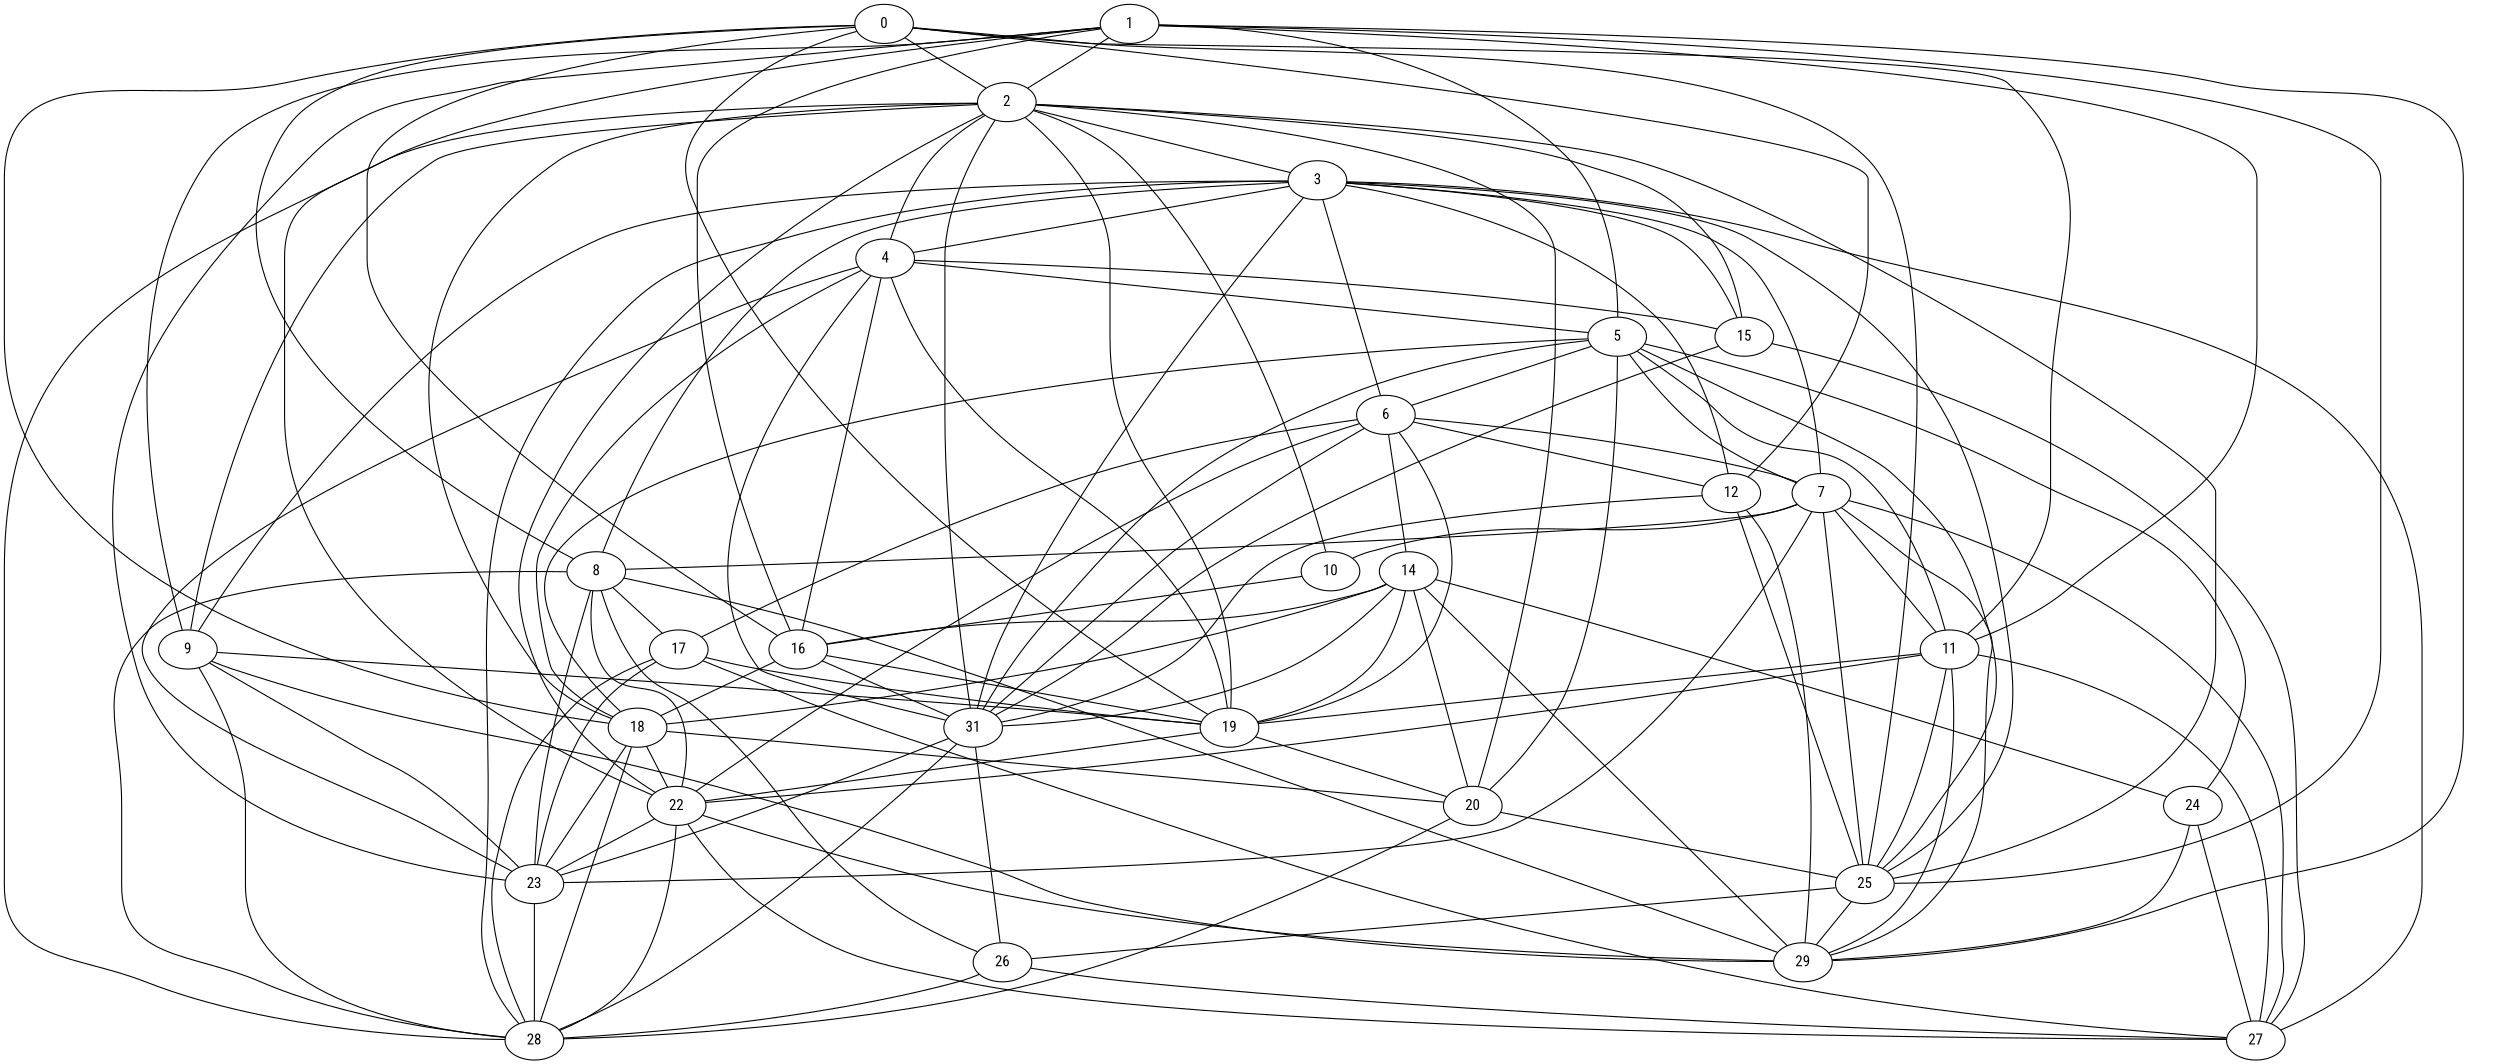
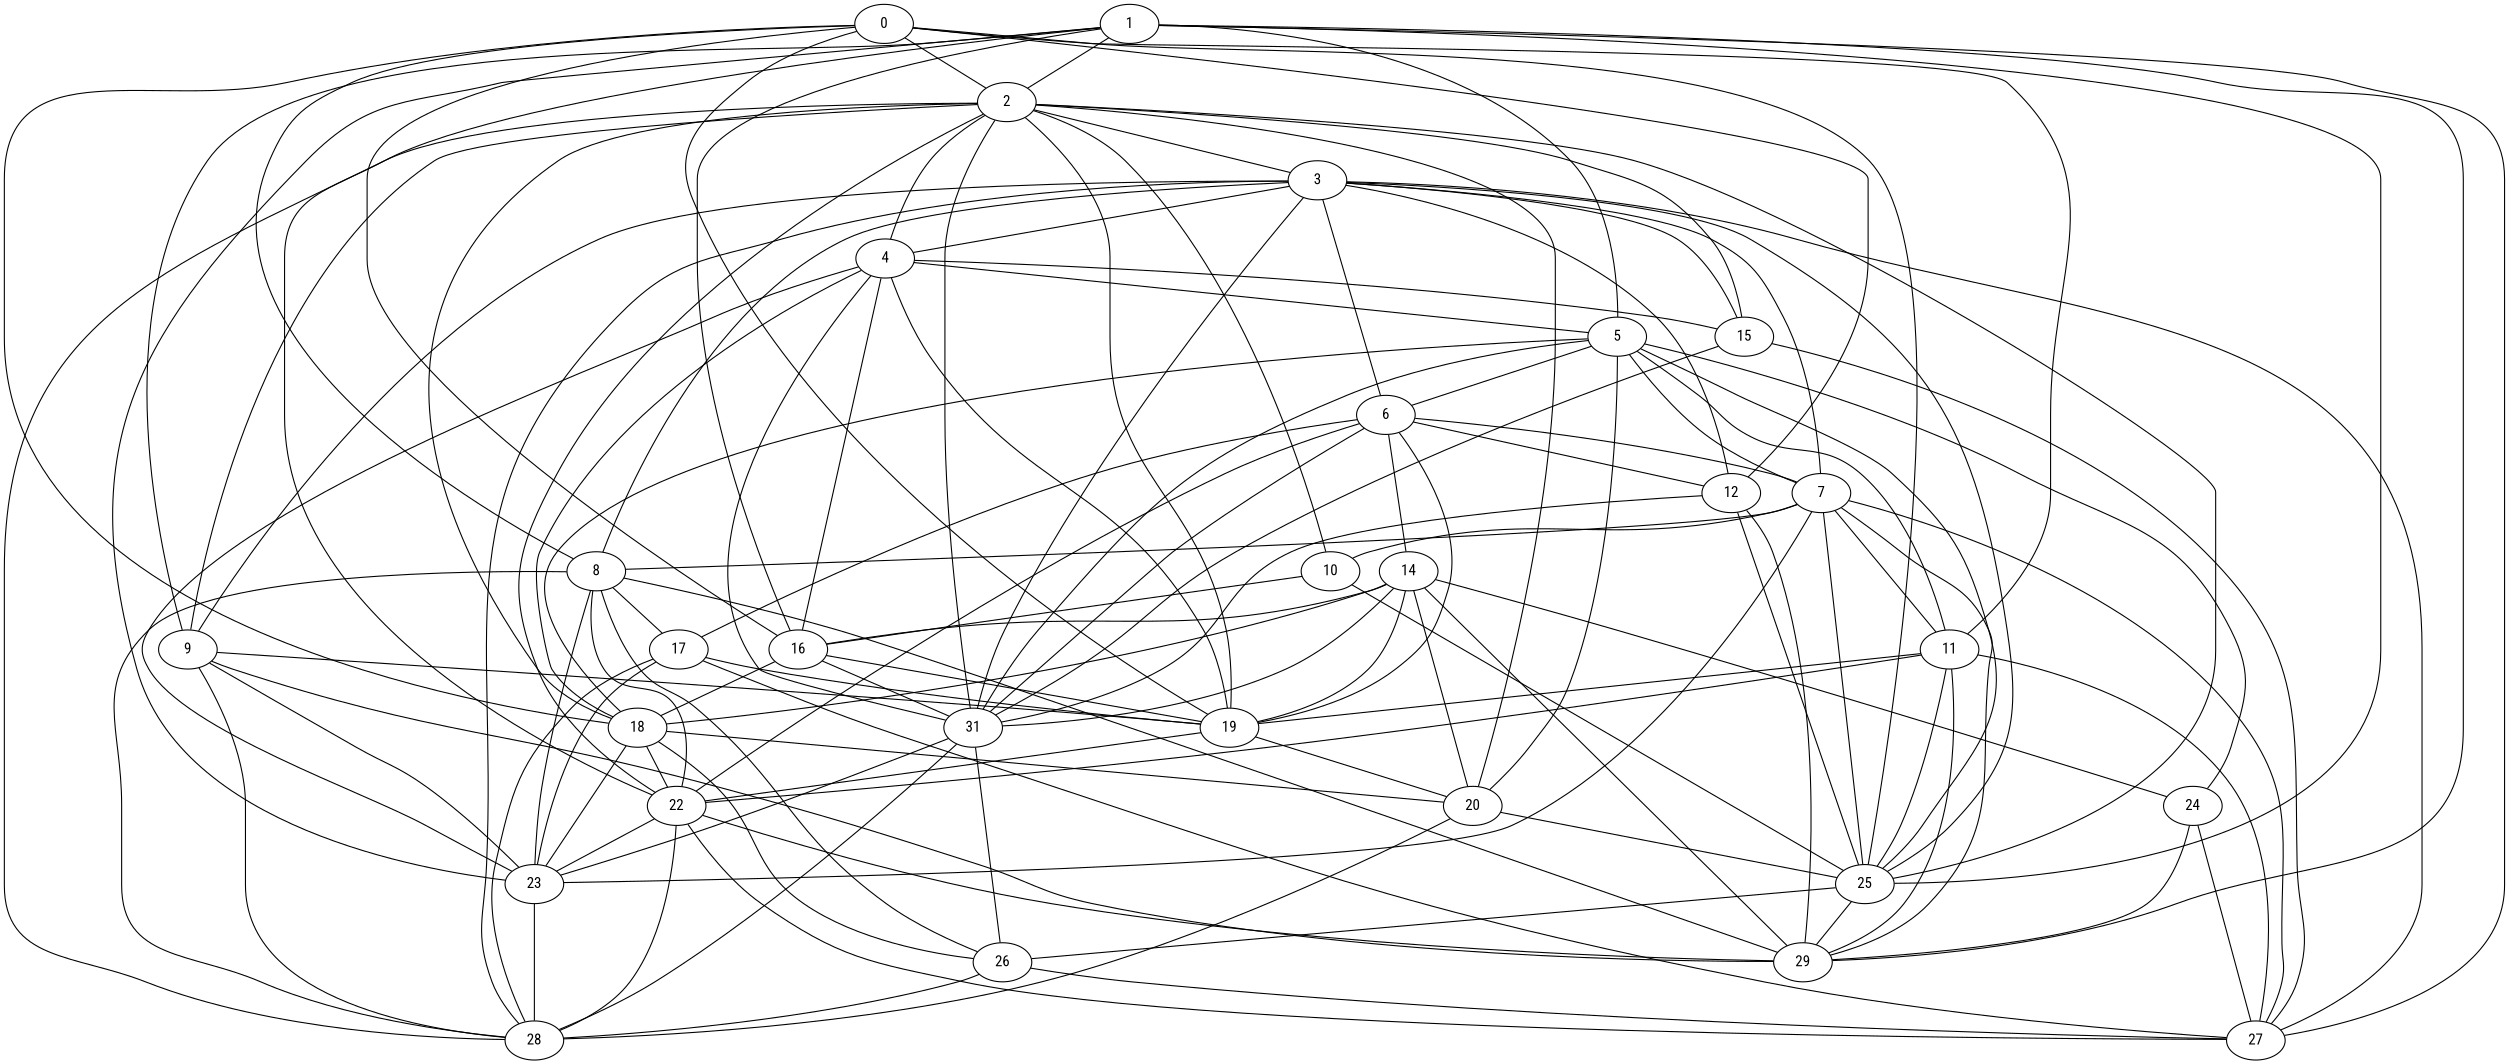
(1973, 85) -> (2350, 84)
none -> (1598, 728)
(584, 891) -> (796, 897)
